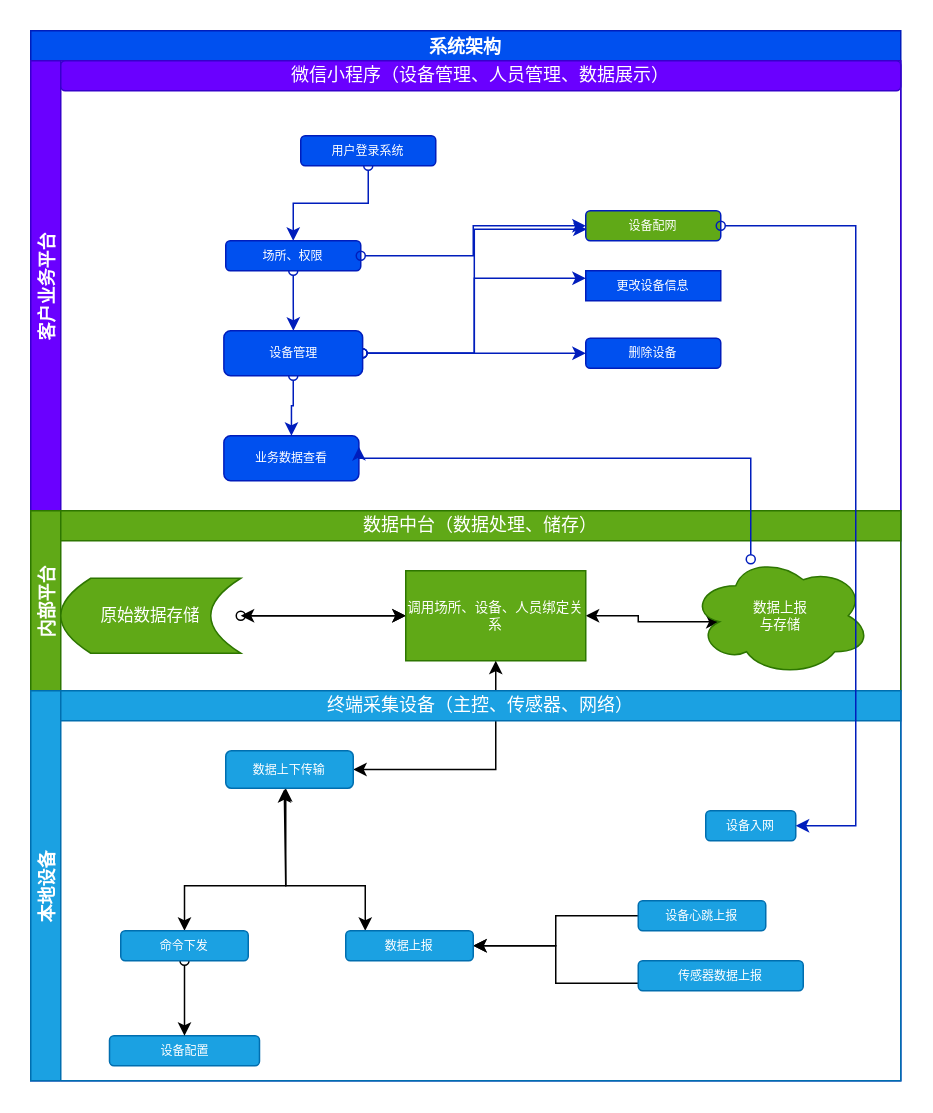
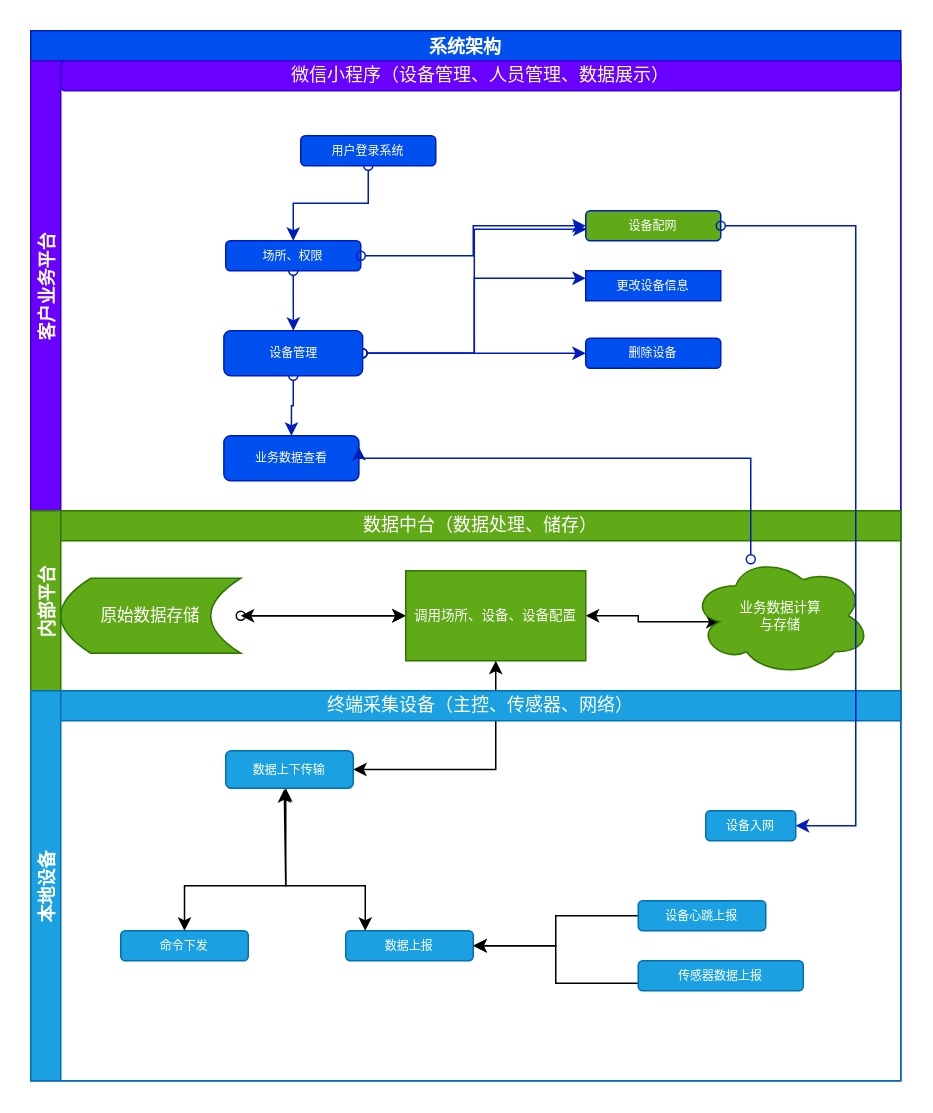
(496, 616) -> (496, 616)
(781, 616) -> (781, 616)
(185, 996) -> none
(185, 1051) -> none
